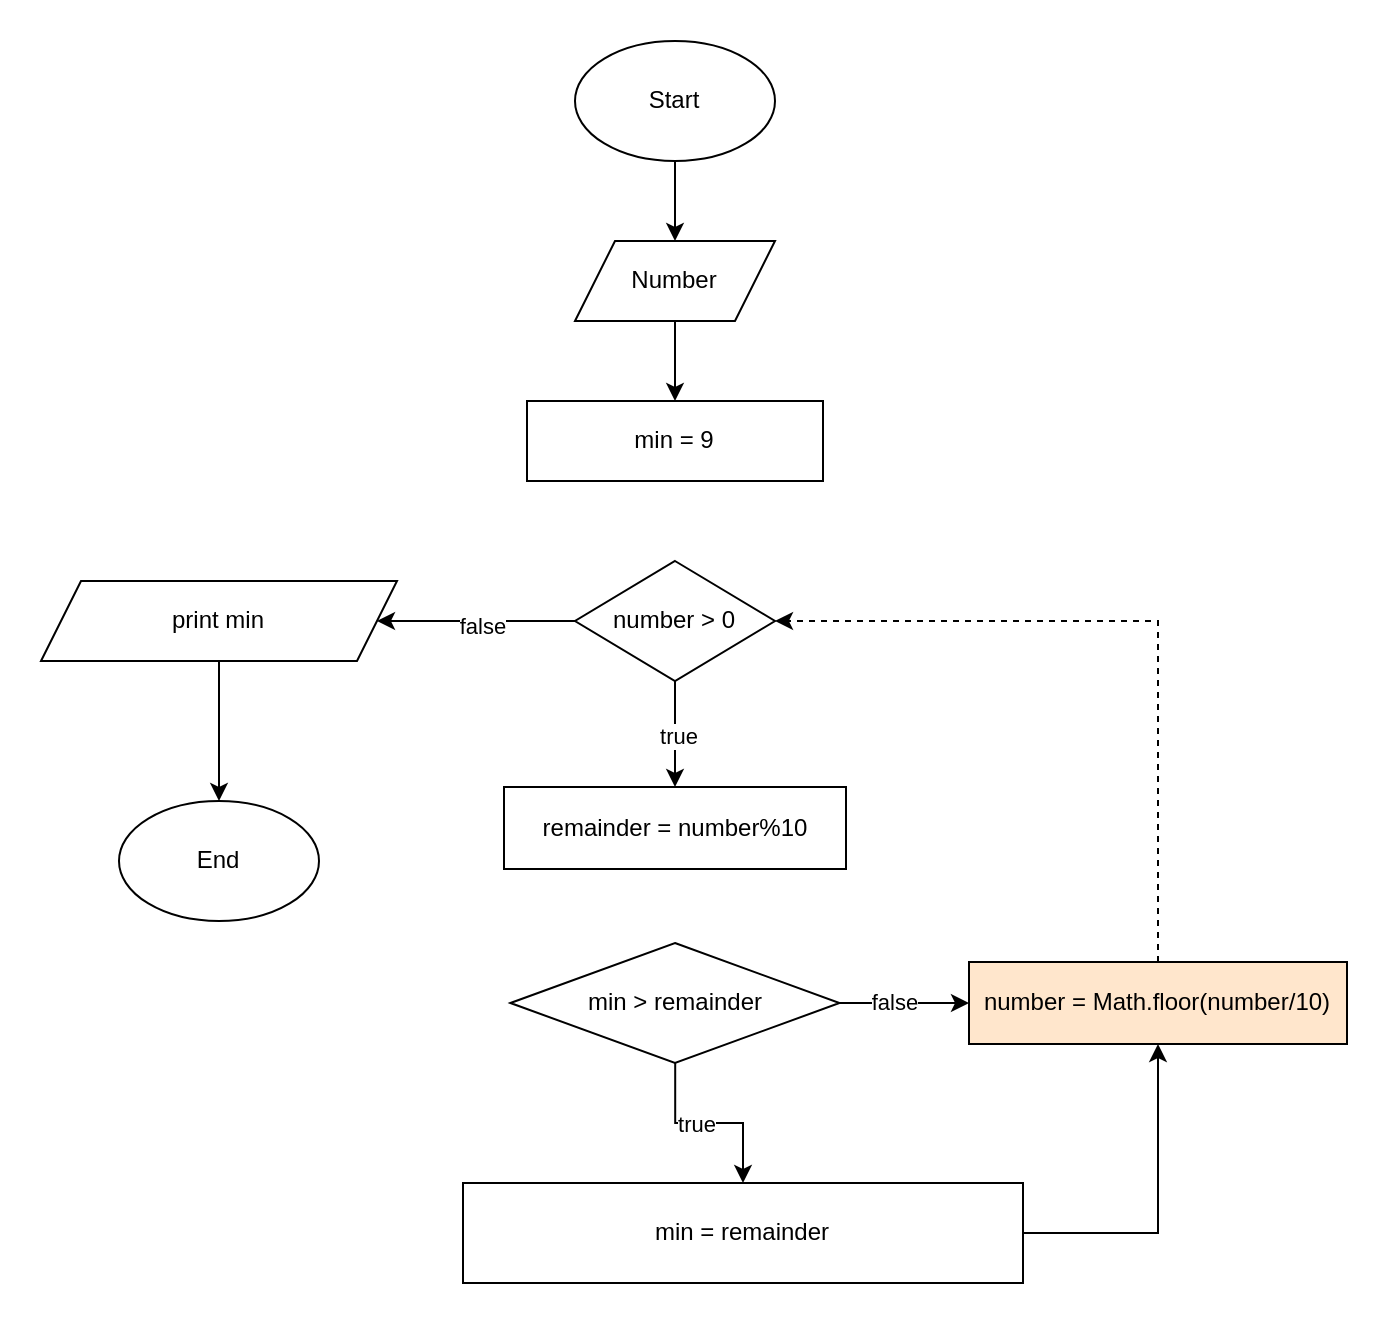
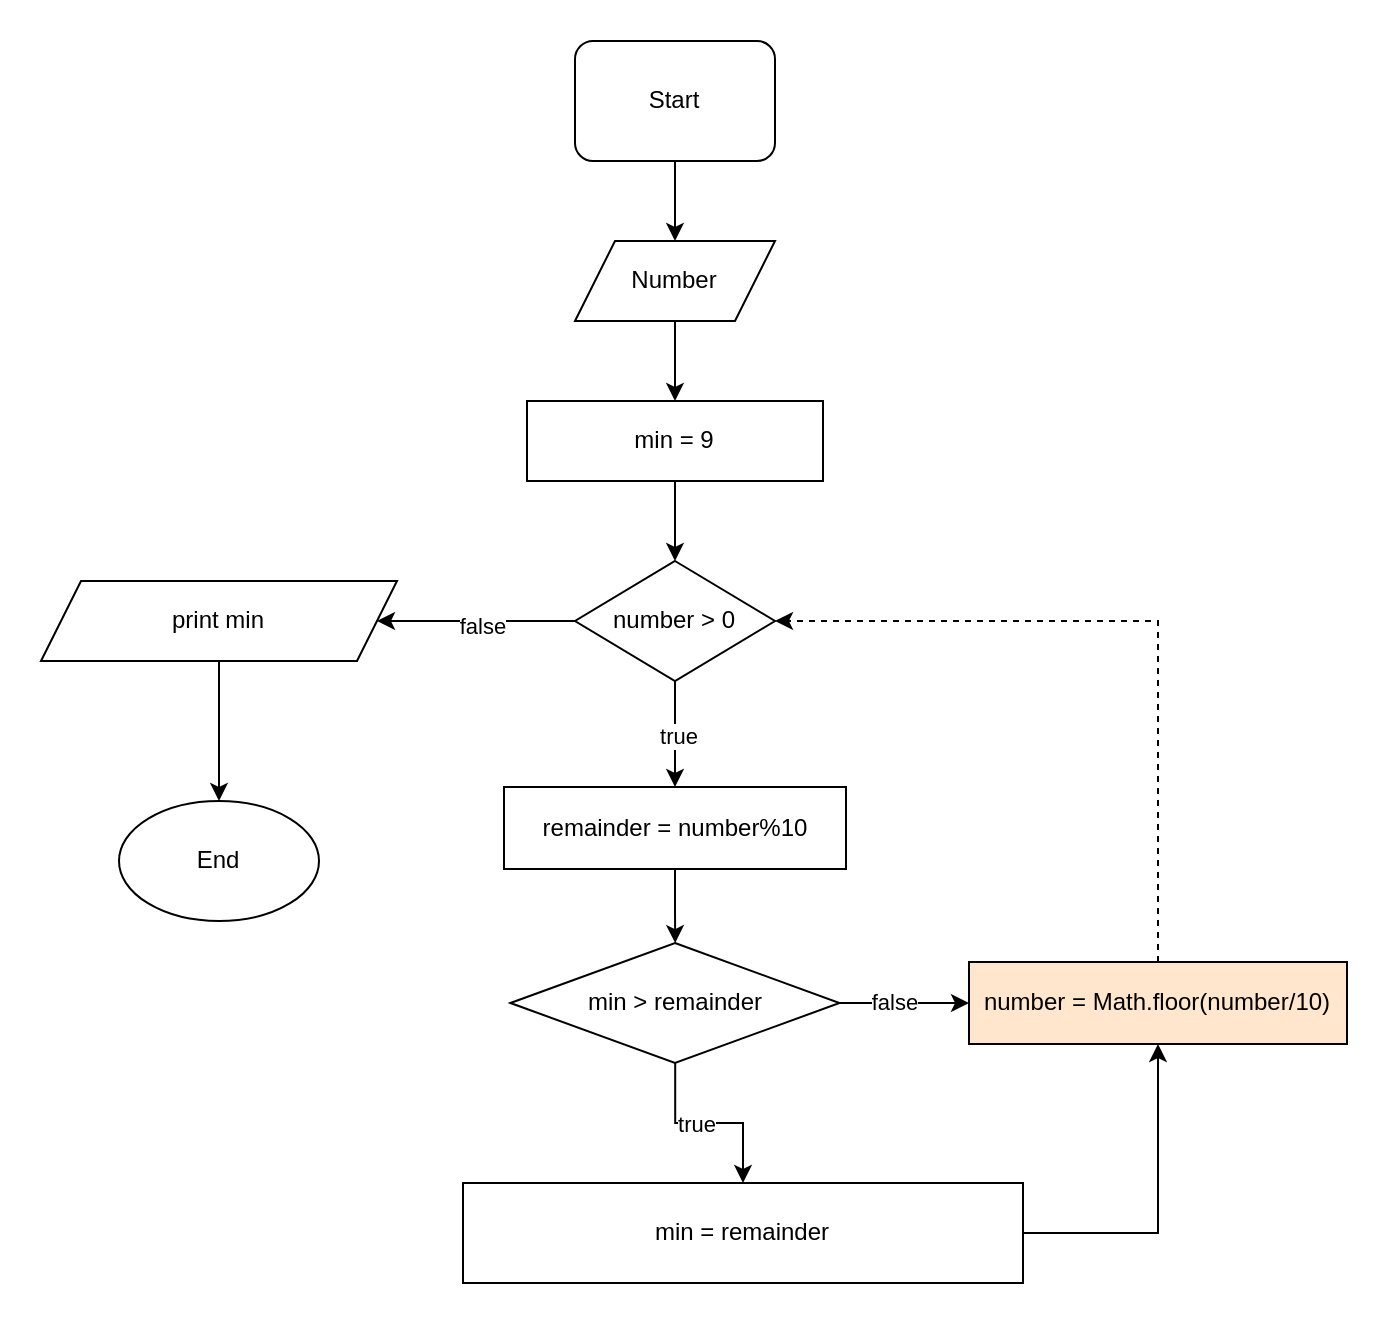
(675, 101) -> (675, 101)
none -> (675, 514)
none -> (675, 899)
